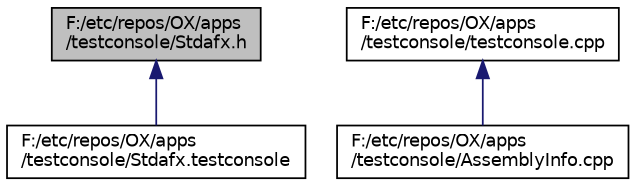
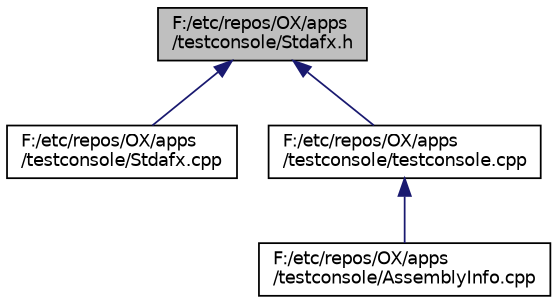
none -> (341, 99)
(156, 152) -> (122, 152)
